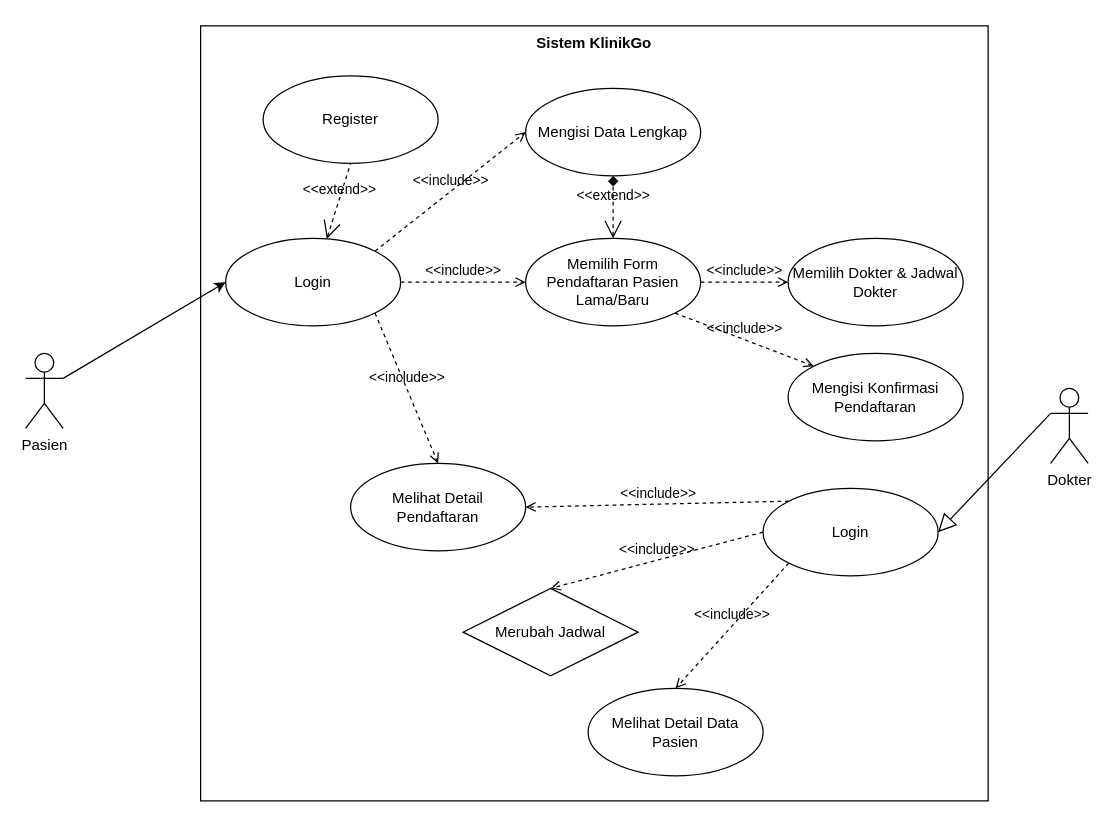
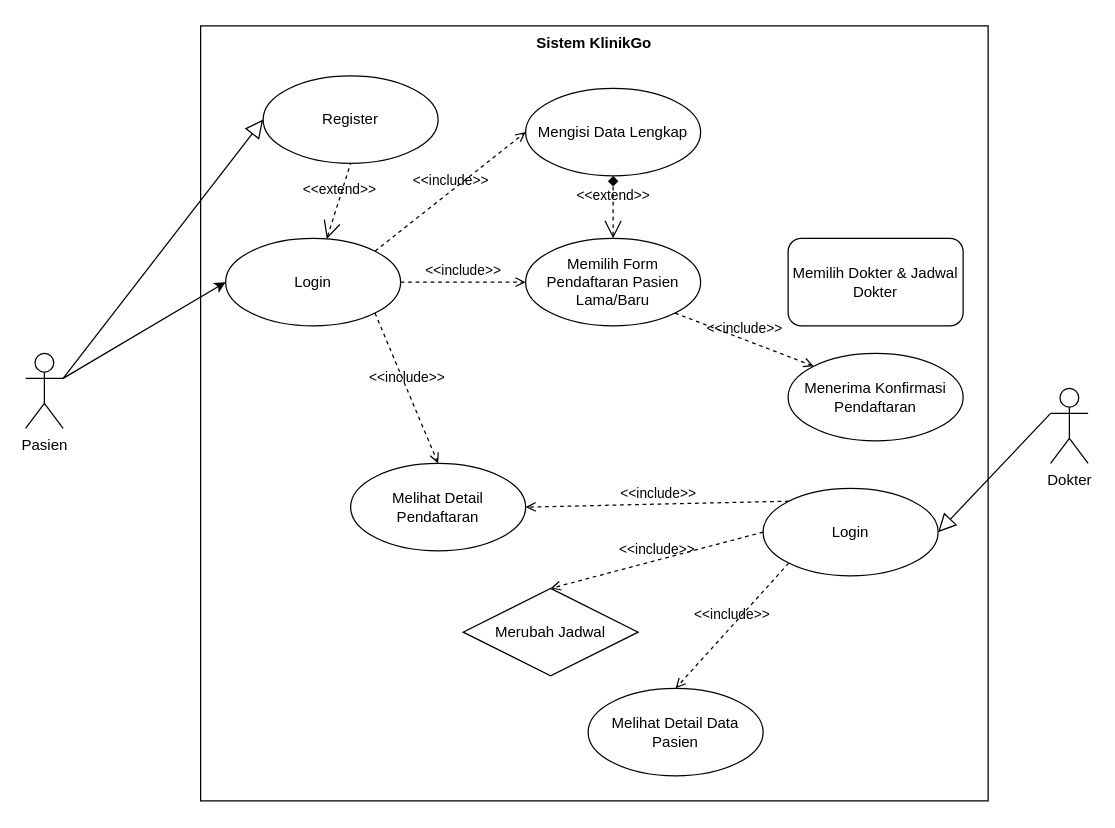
none -> (159, 254)
(743, 282) -> none
(876, 282) -> (876, 282)
(876, 397) -> (876, 397)
